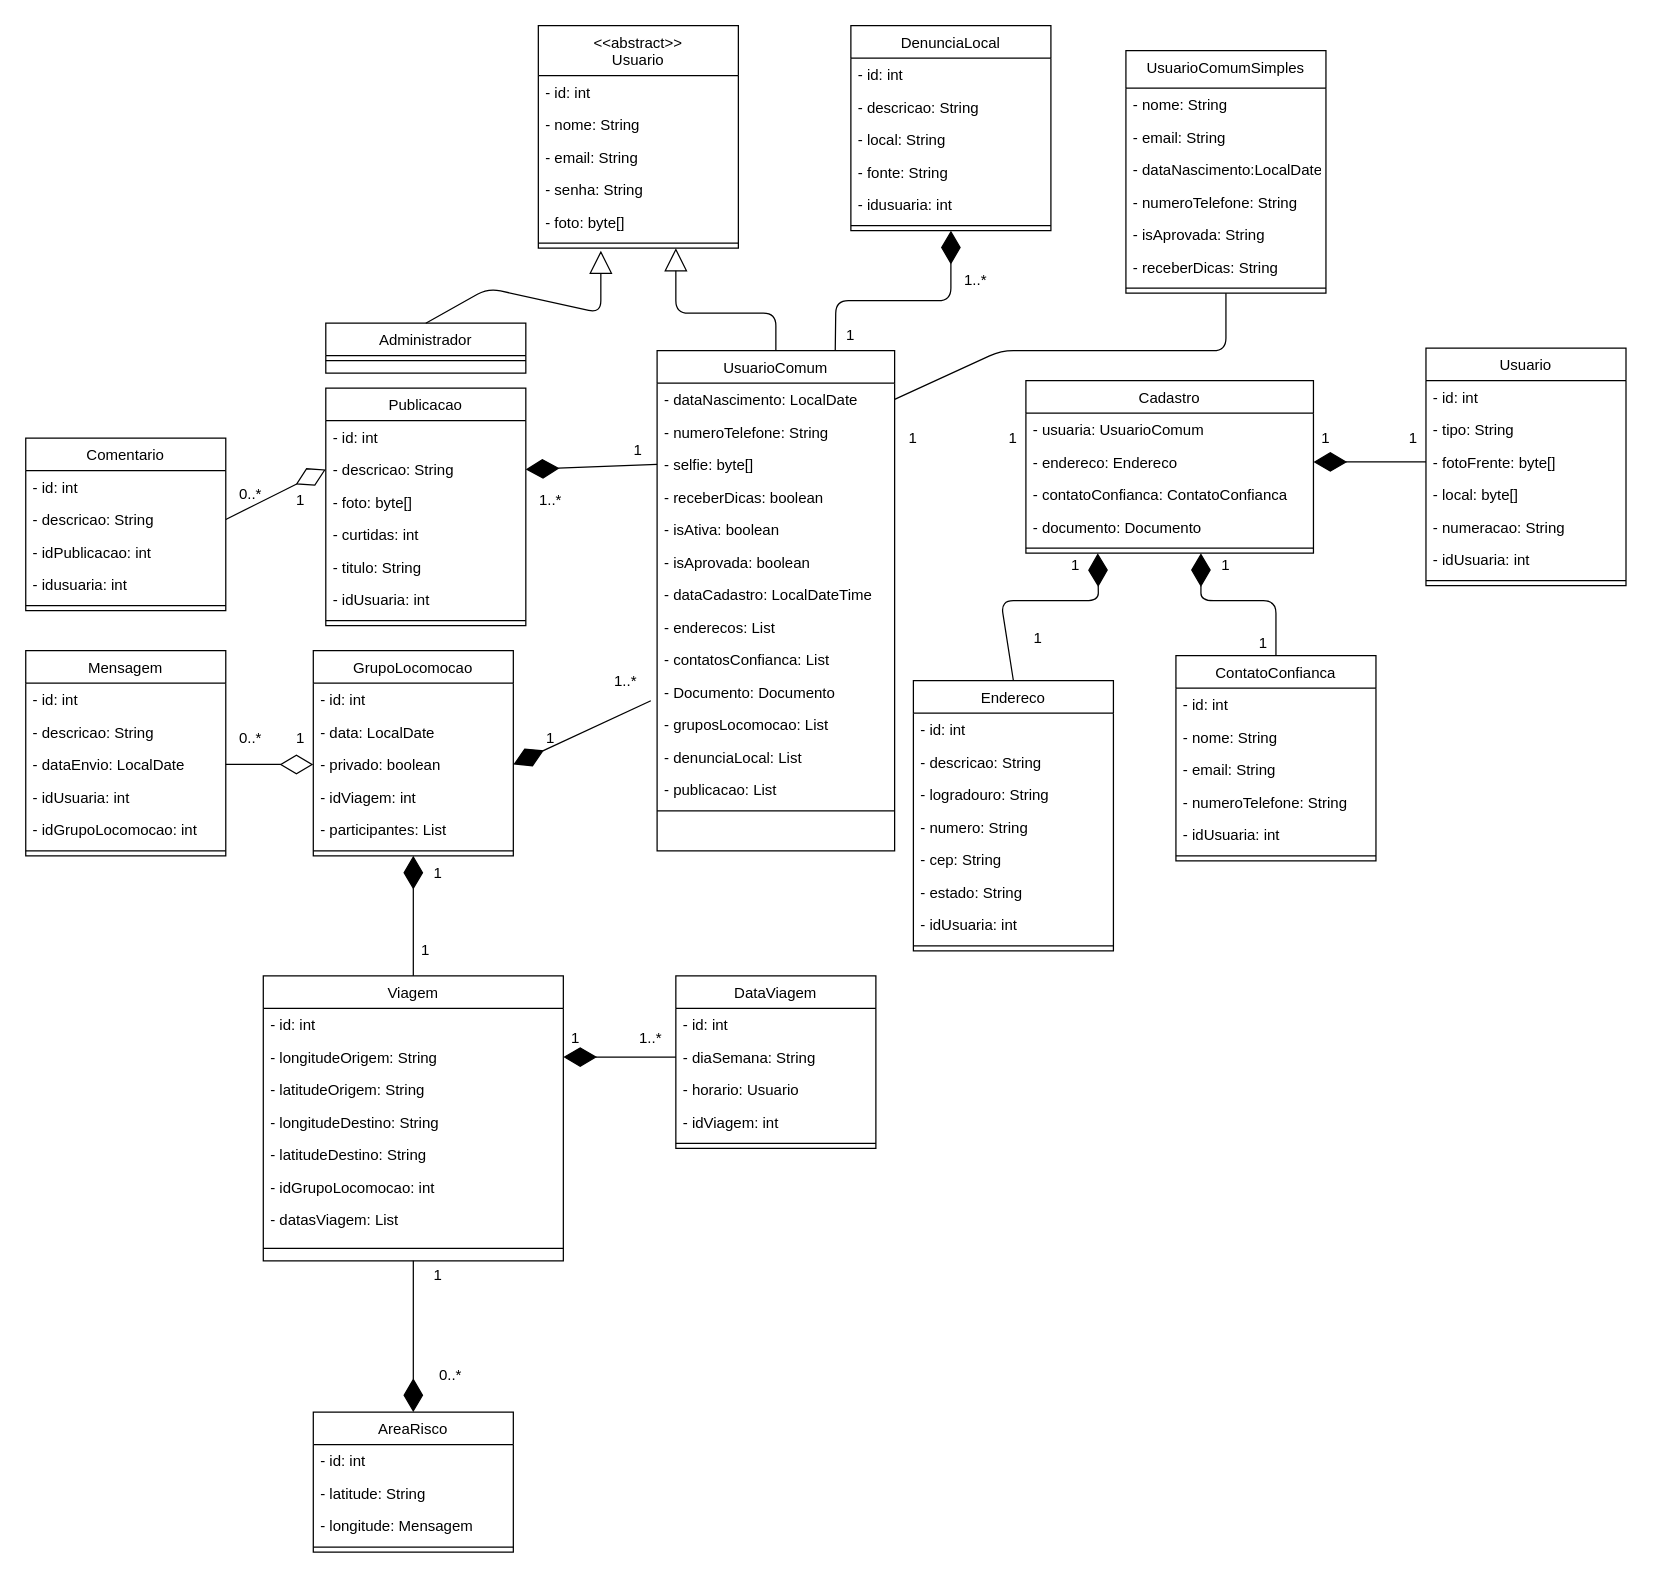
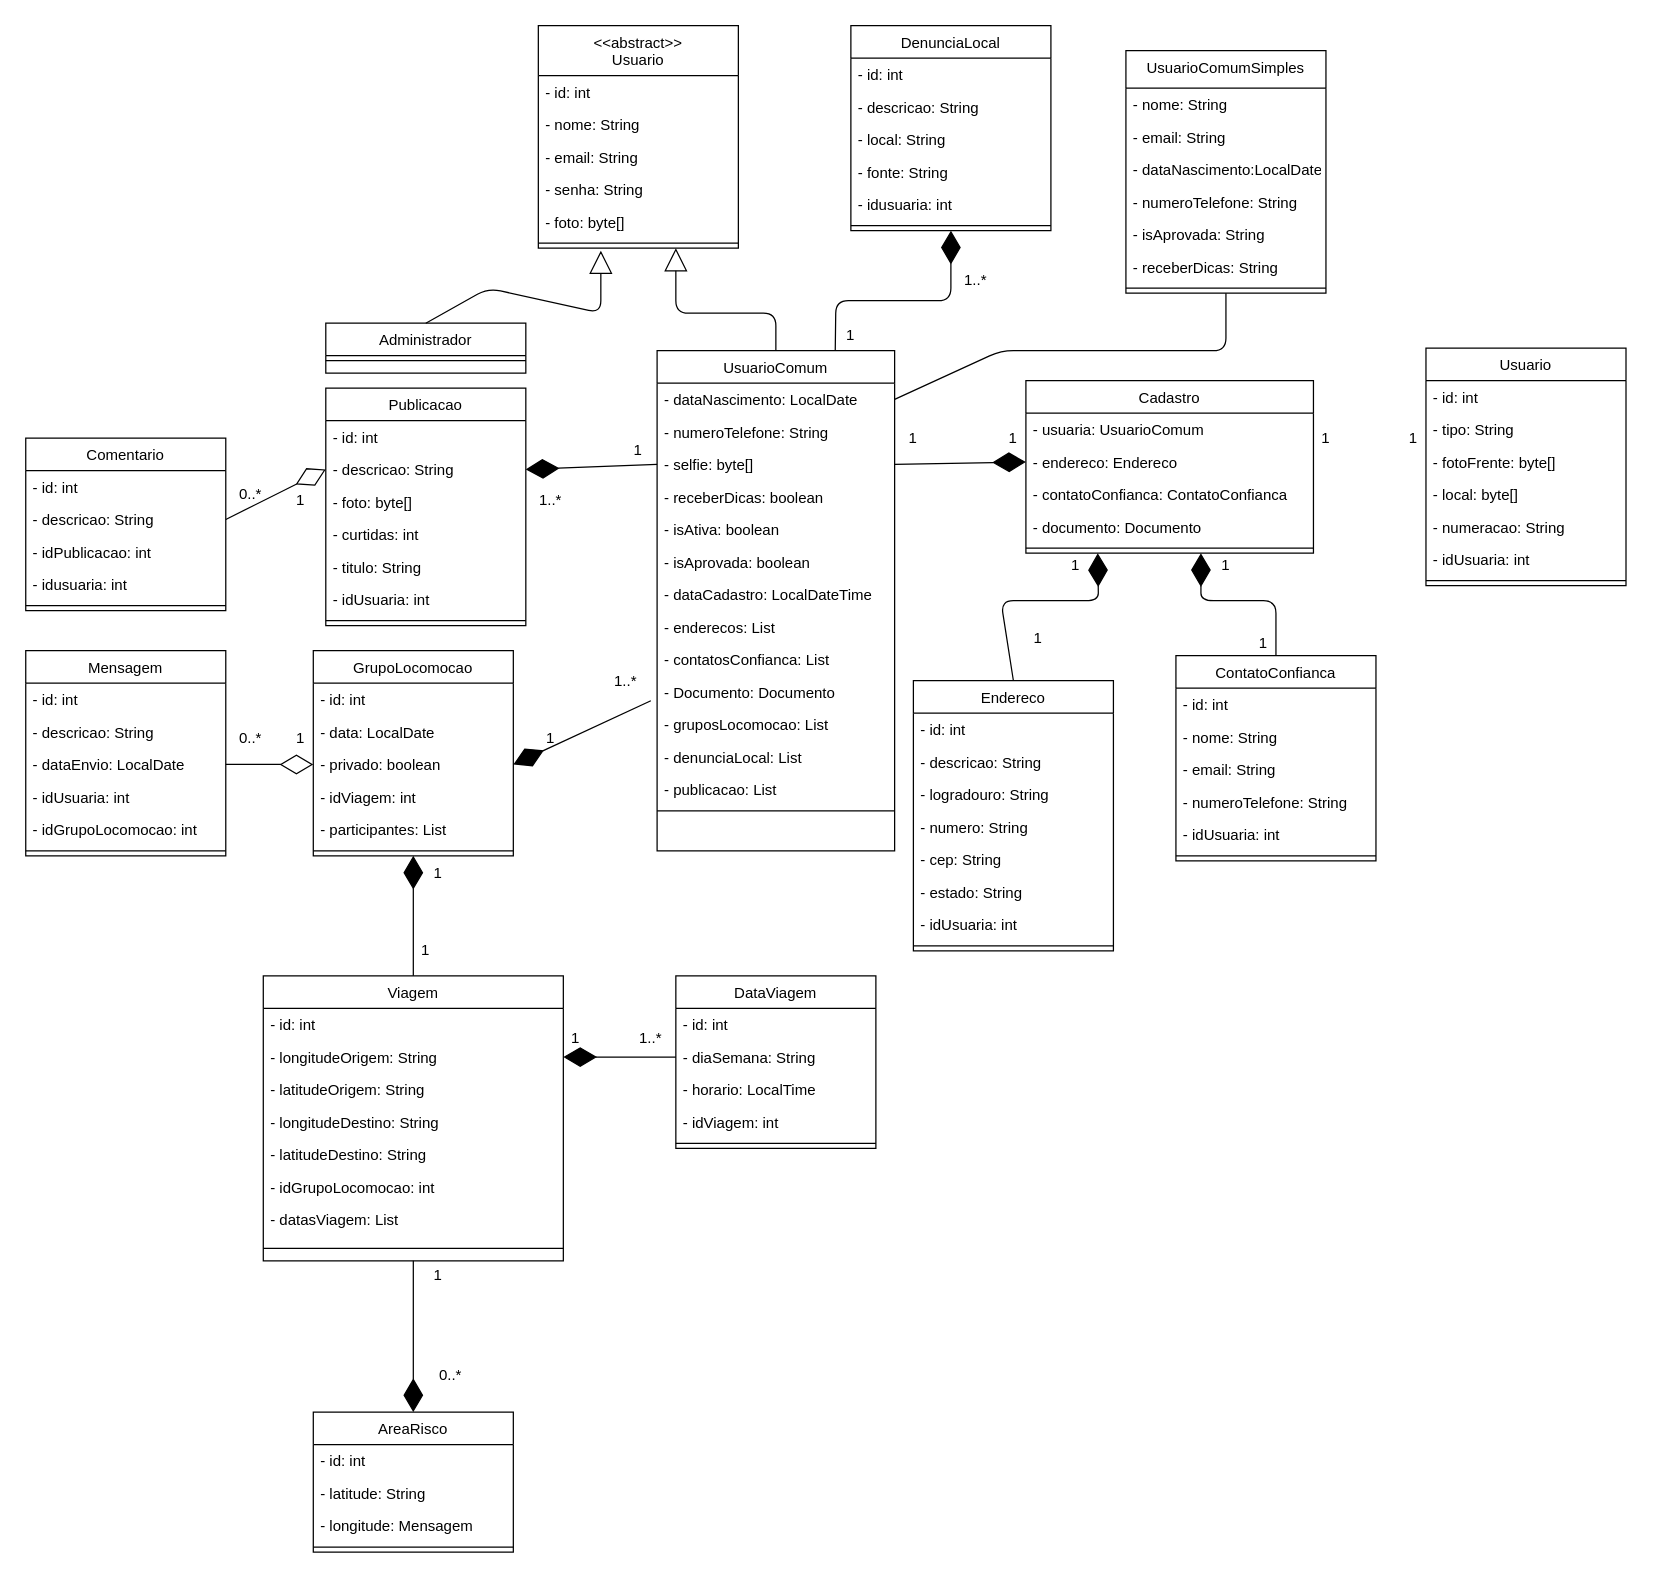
(1385, 462) -> none
none -> (945, 463)
(748, 1090) -> (755, 1090)
